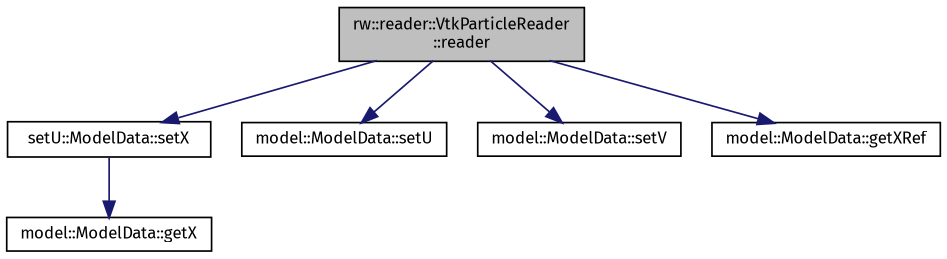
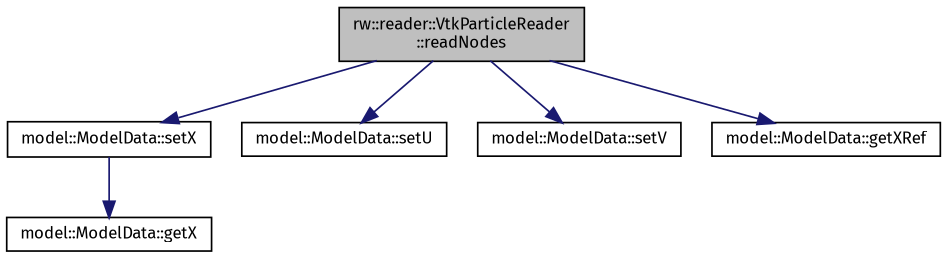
(462, 34) -> (462, 34)
(109, 139) -> (109, 139)
